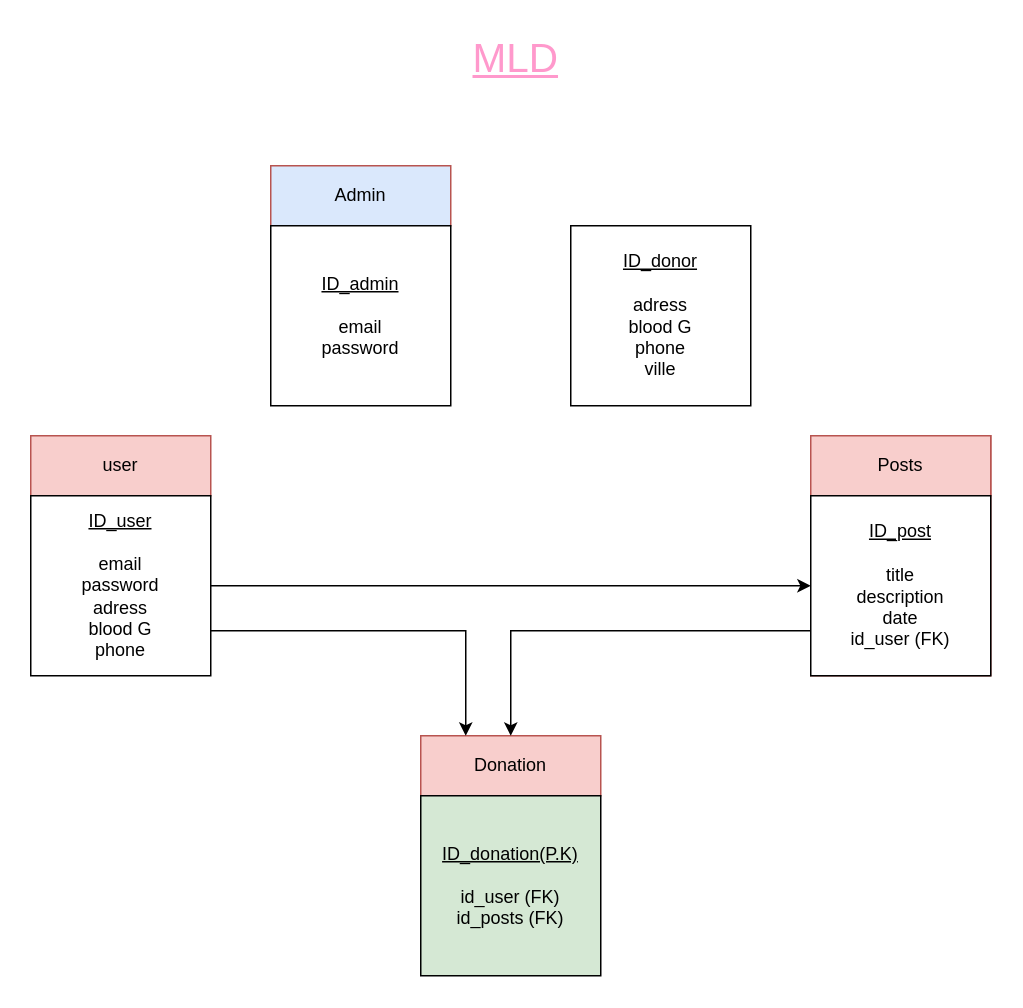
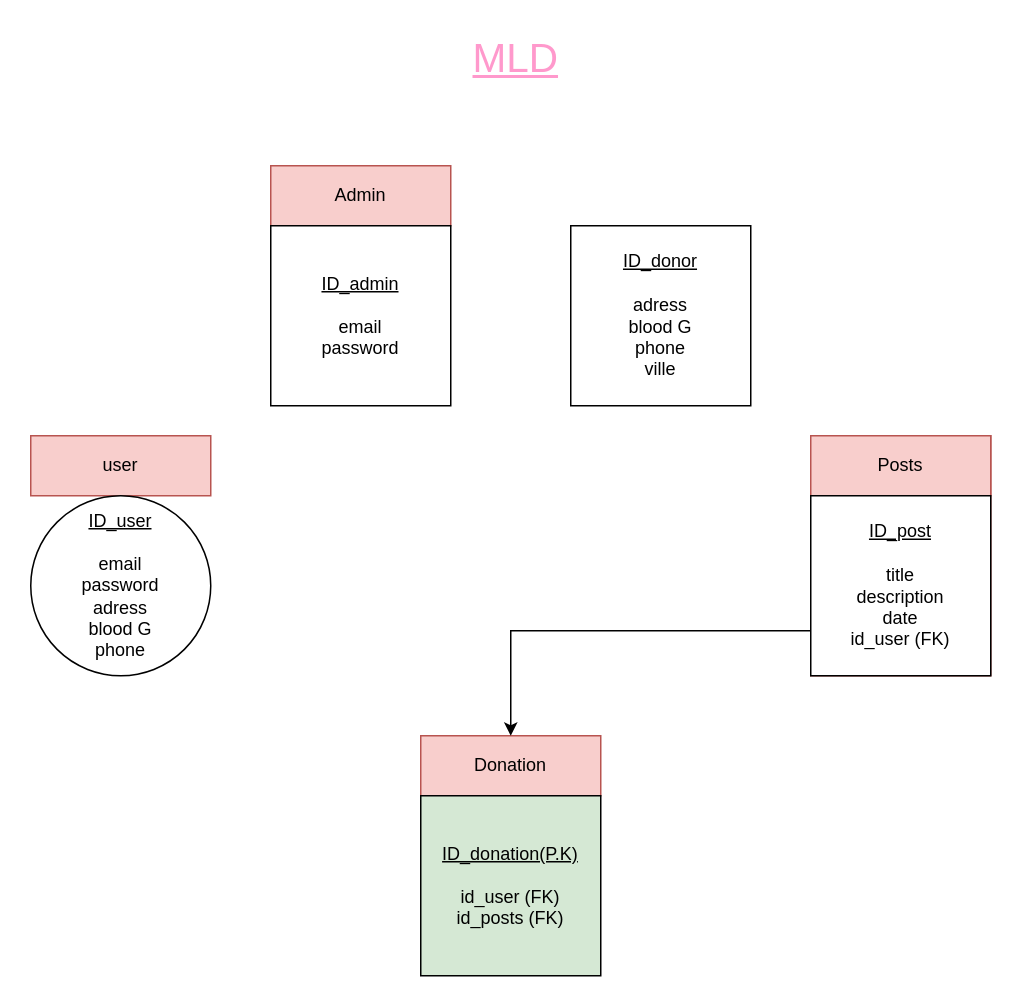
(361, 196) -> (361, 196)
(121, 586) -> (121, 586)
(506, 586) -> none
(386, 631) -> none
